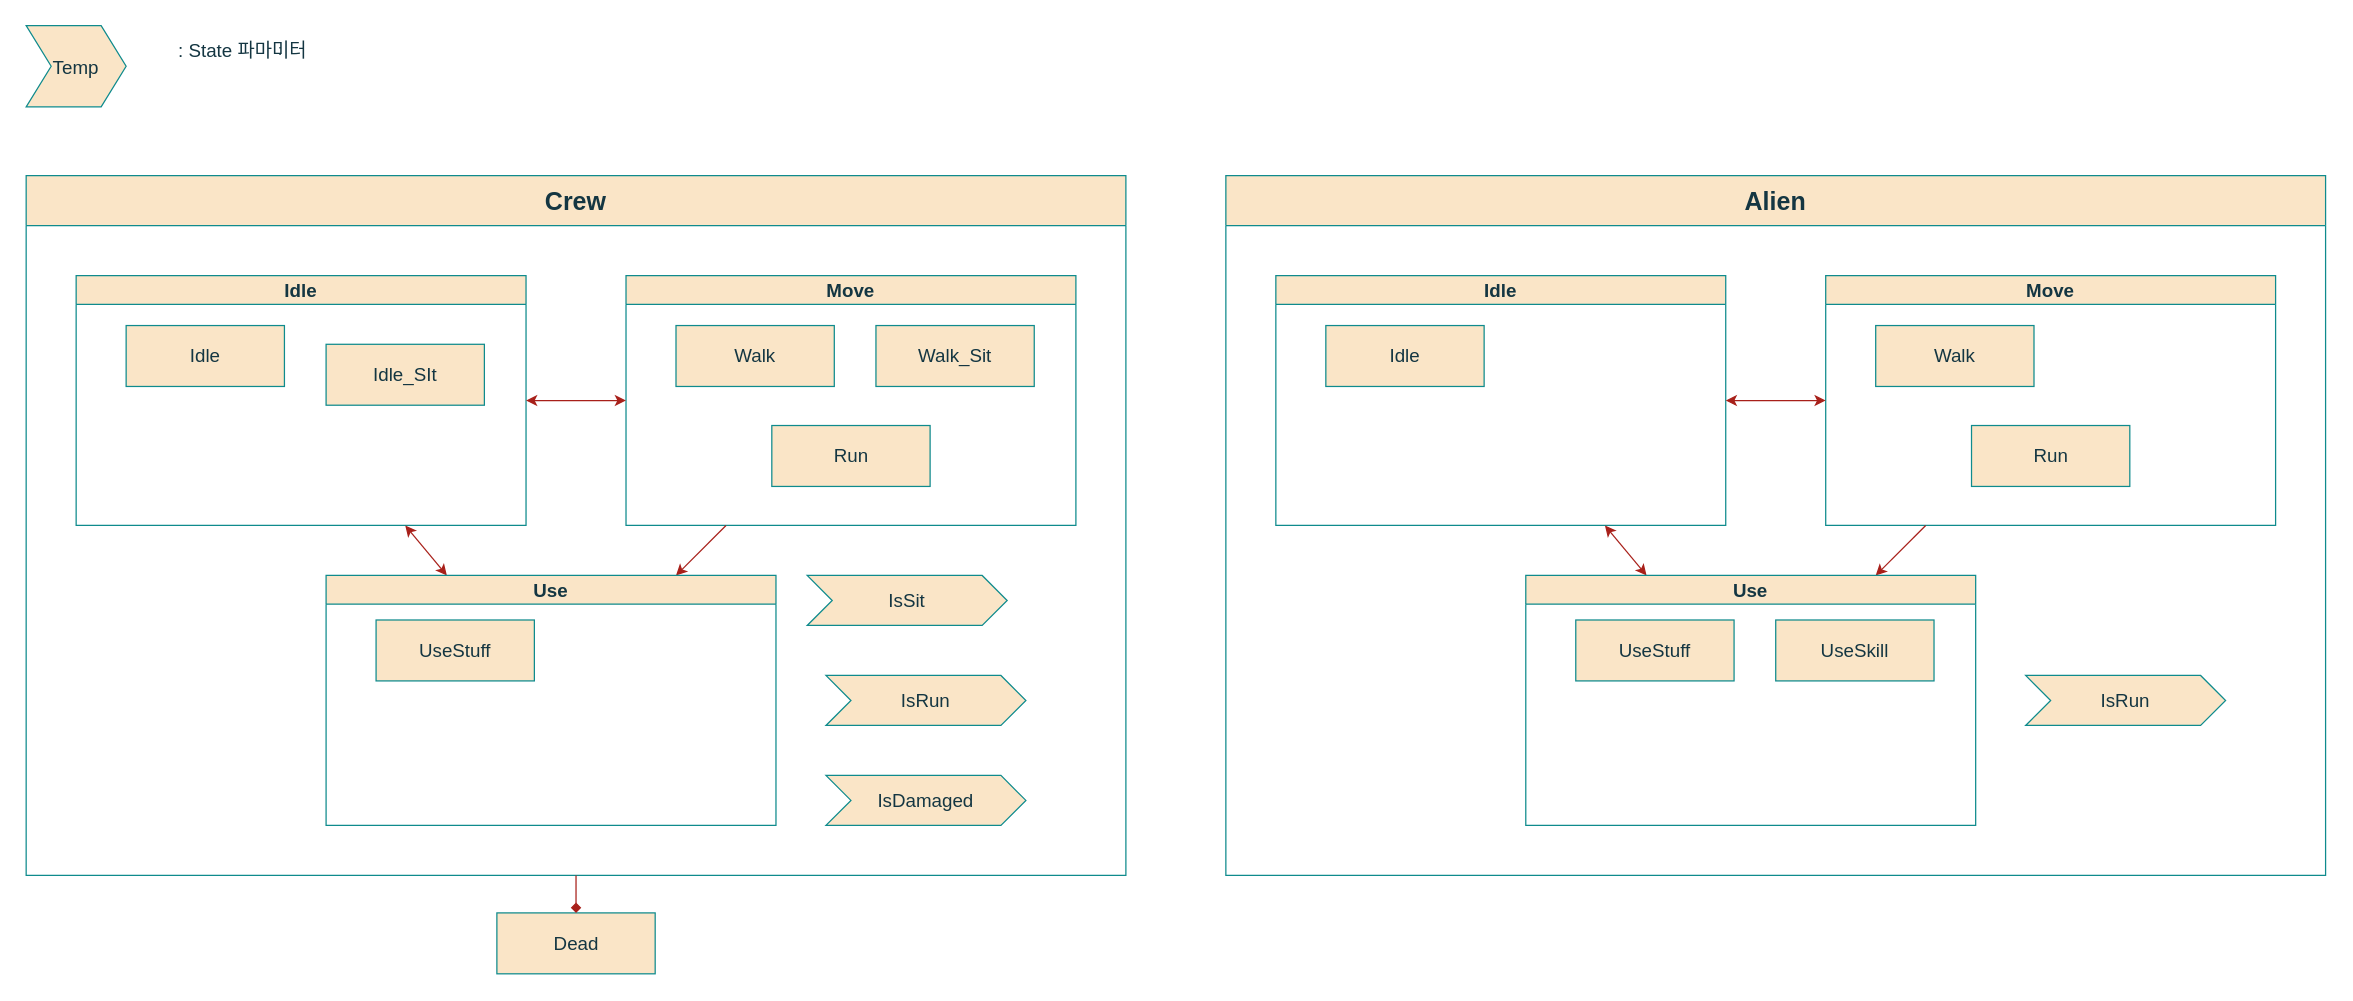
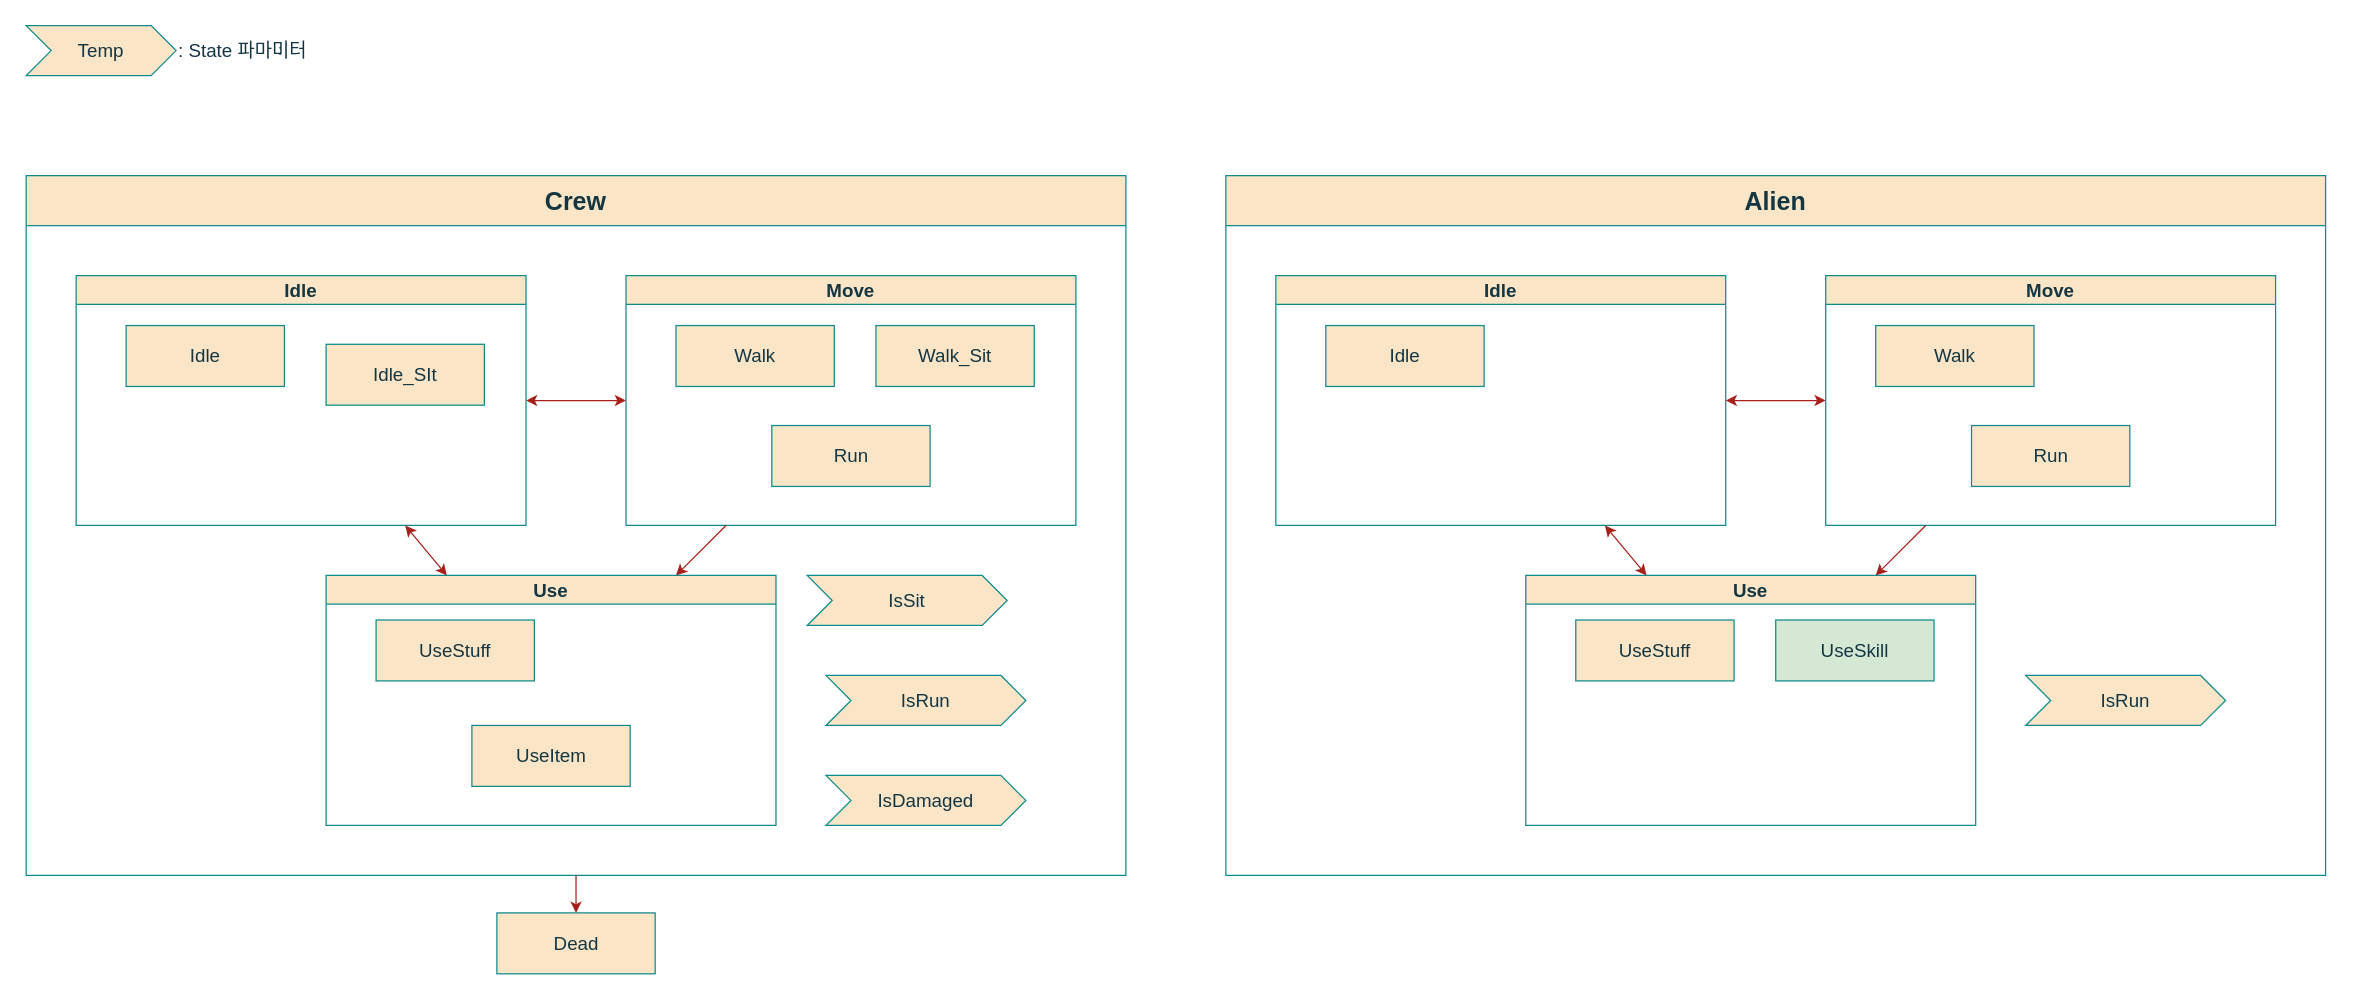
(76, 66) -> (101, 51)
(1855, 651) -> (1855, 651)
none -> (551, 756)
(576, 902) -> (576, 903)
